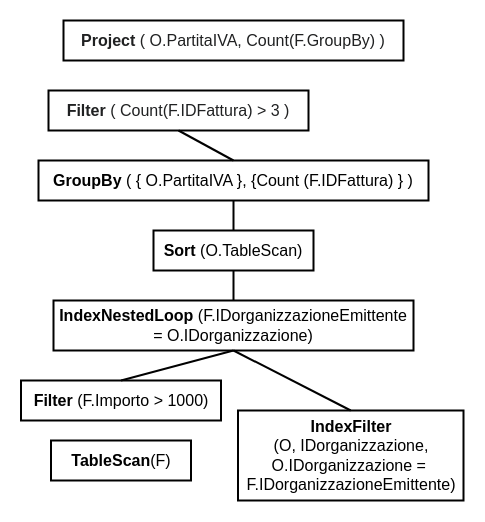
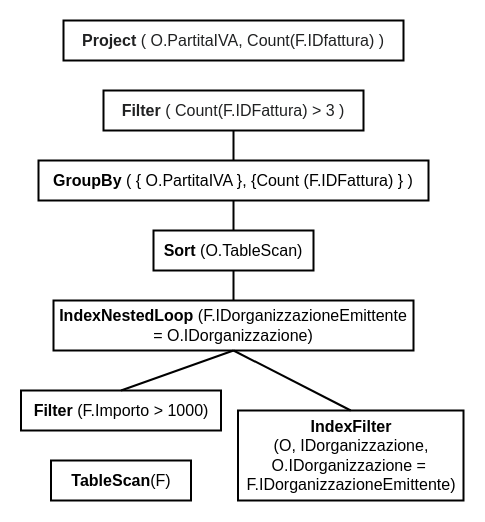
(234, 41) -> (234, 41)
(179, 111) -> (234, 111)
(121, 401) -> (121, 411)
(121, 461) -> (121, 481)
